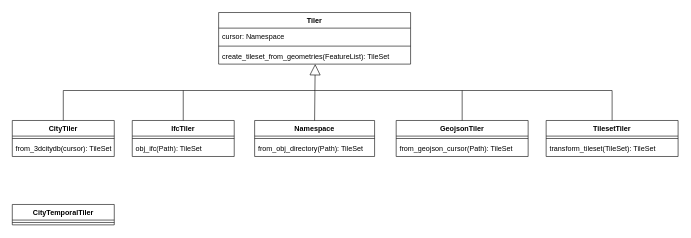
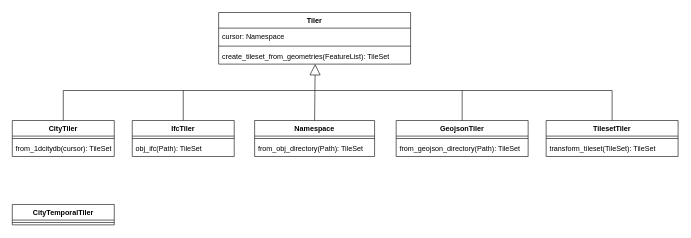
(71, 149) -> (71, 149)
(464, 149) -> (470, 149)
